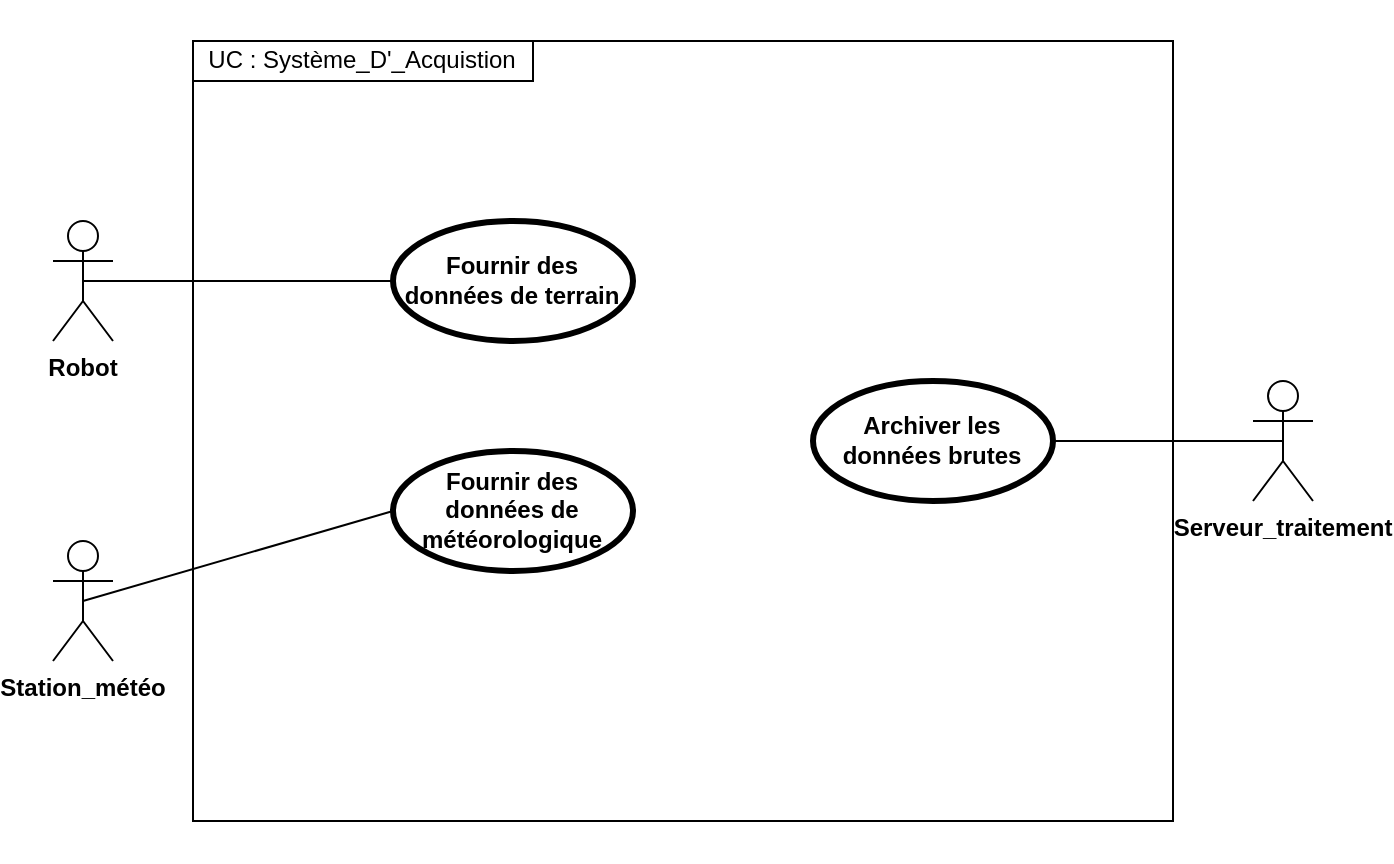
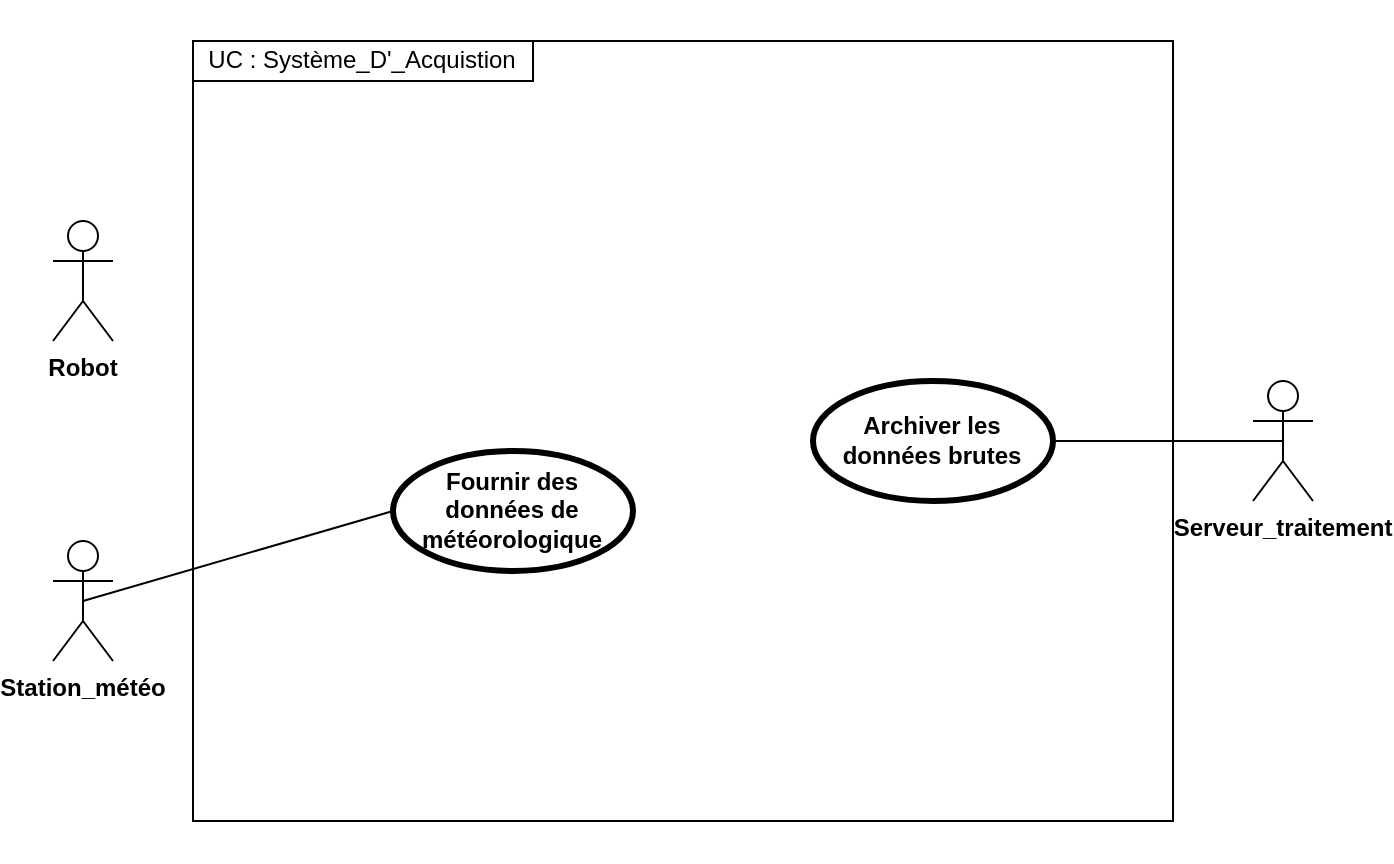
(247, 281) -> none
(513, 281) -> none
